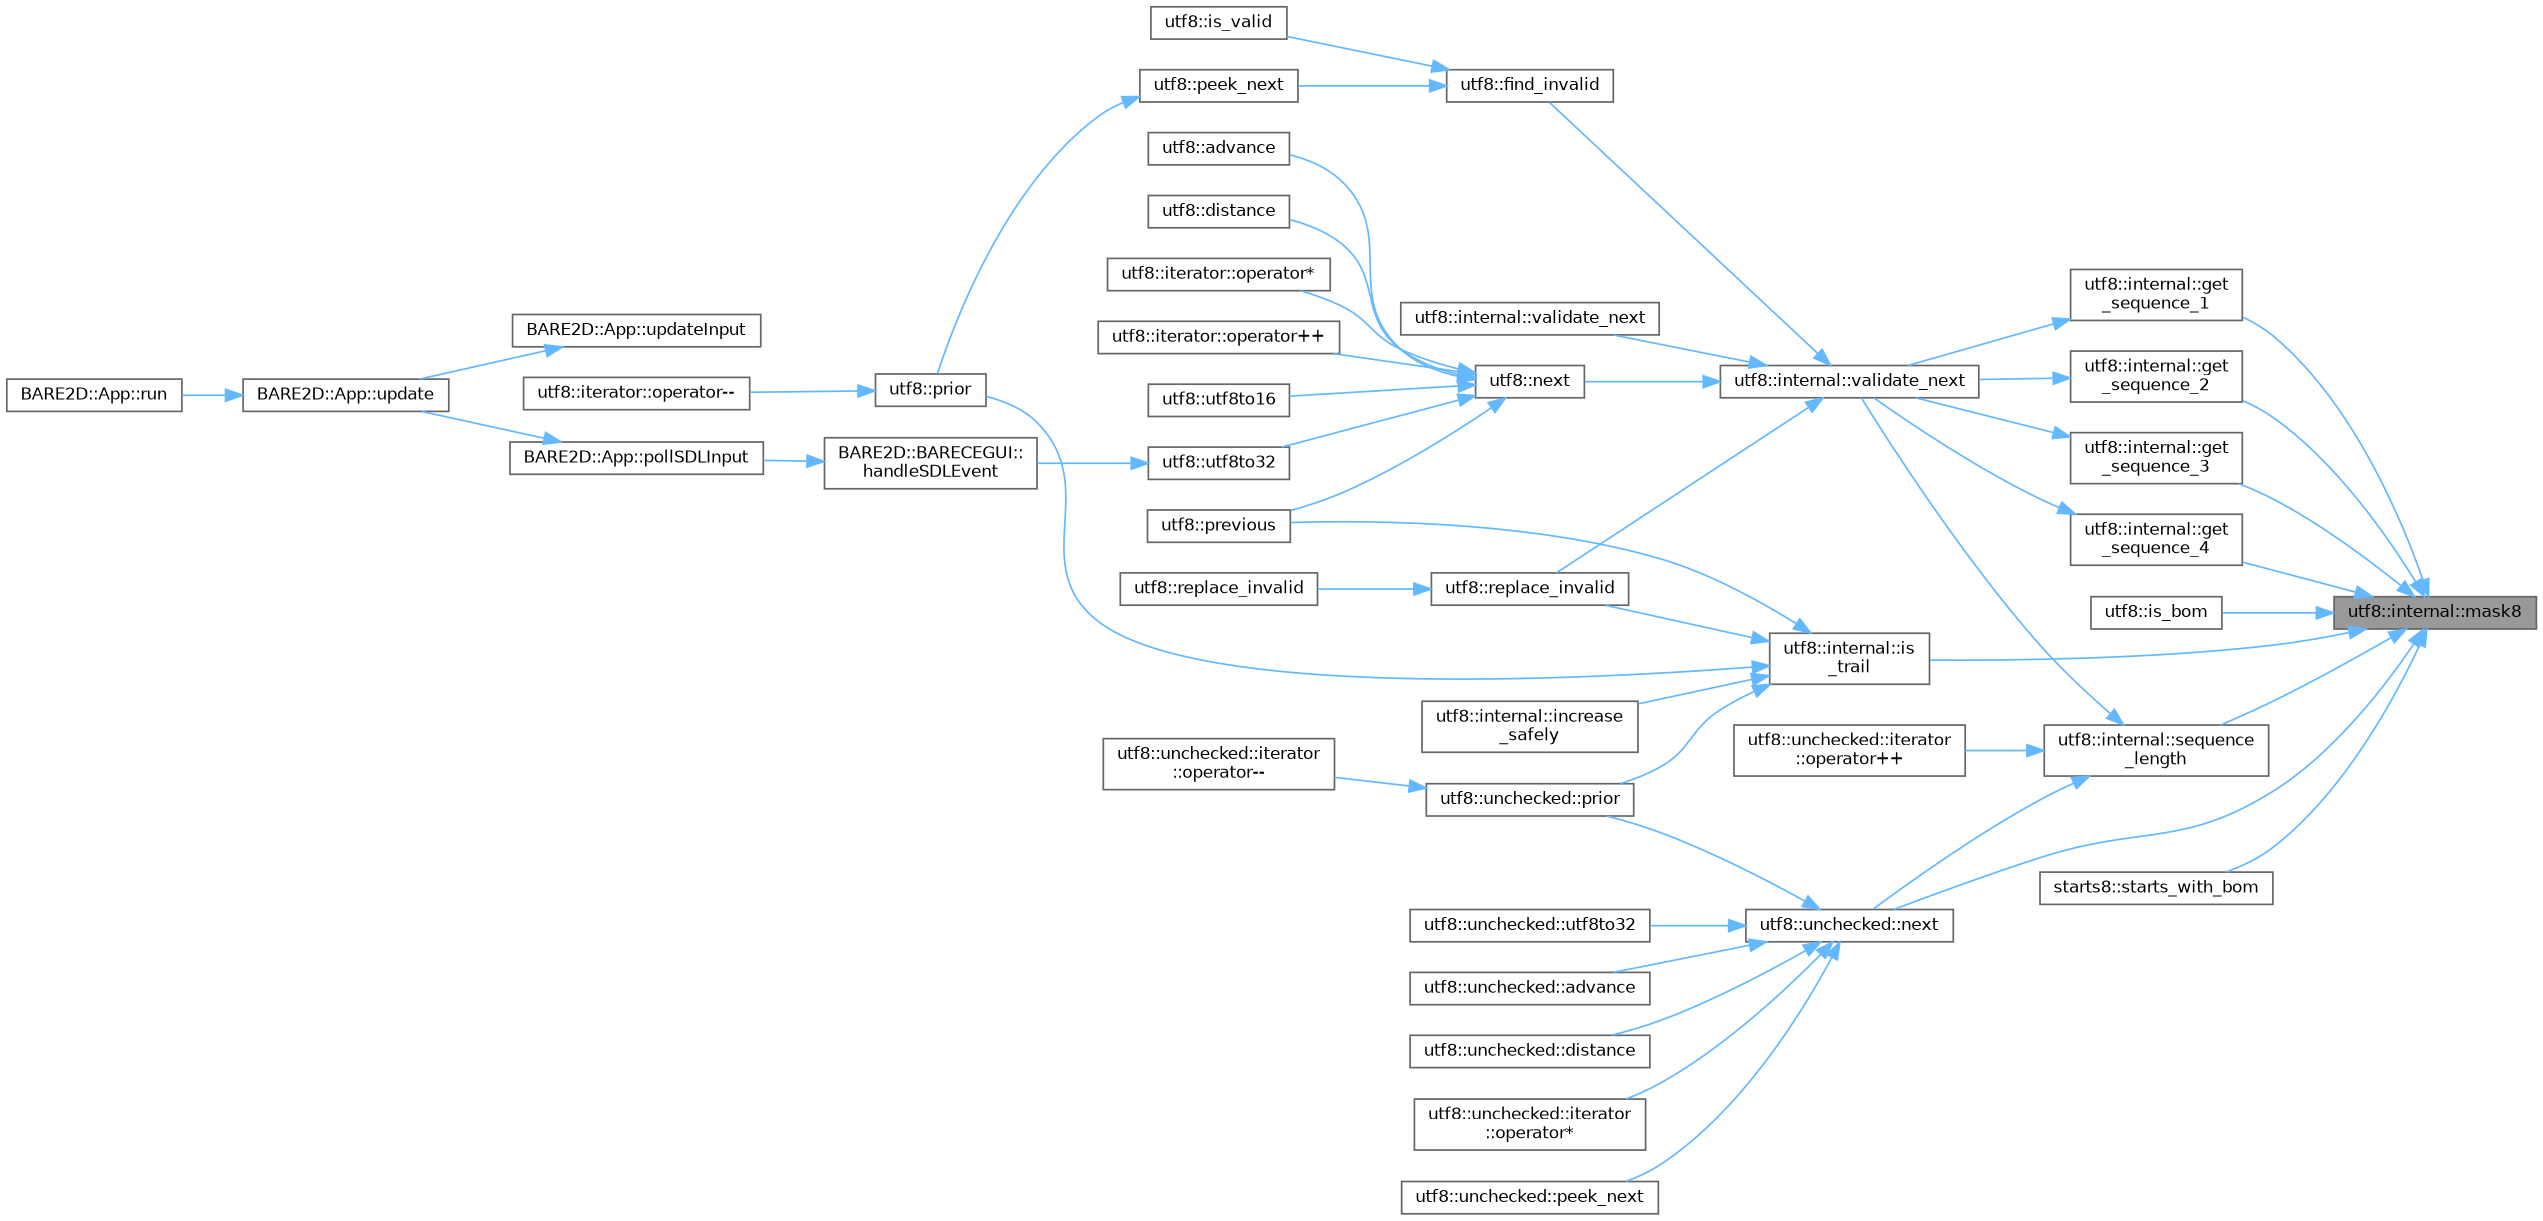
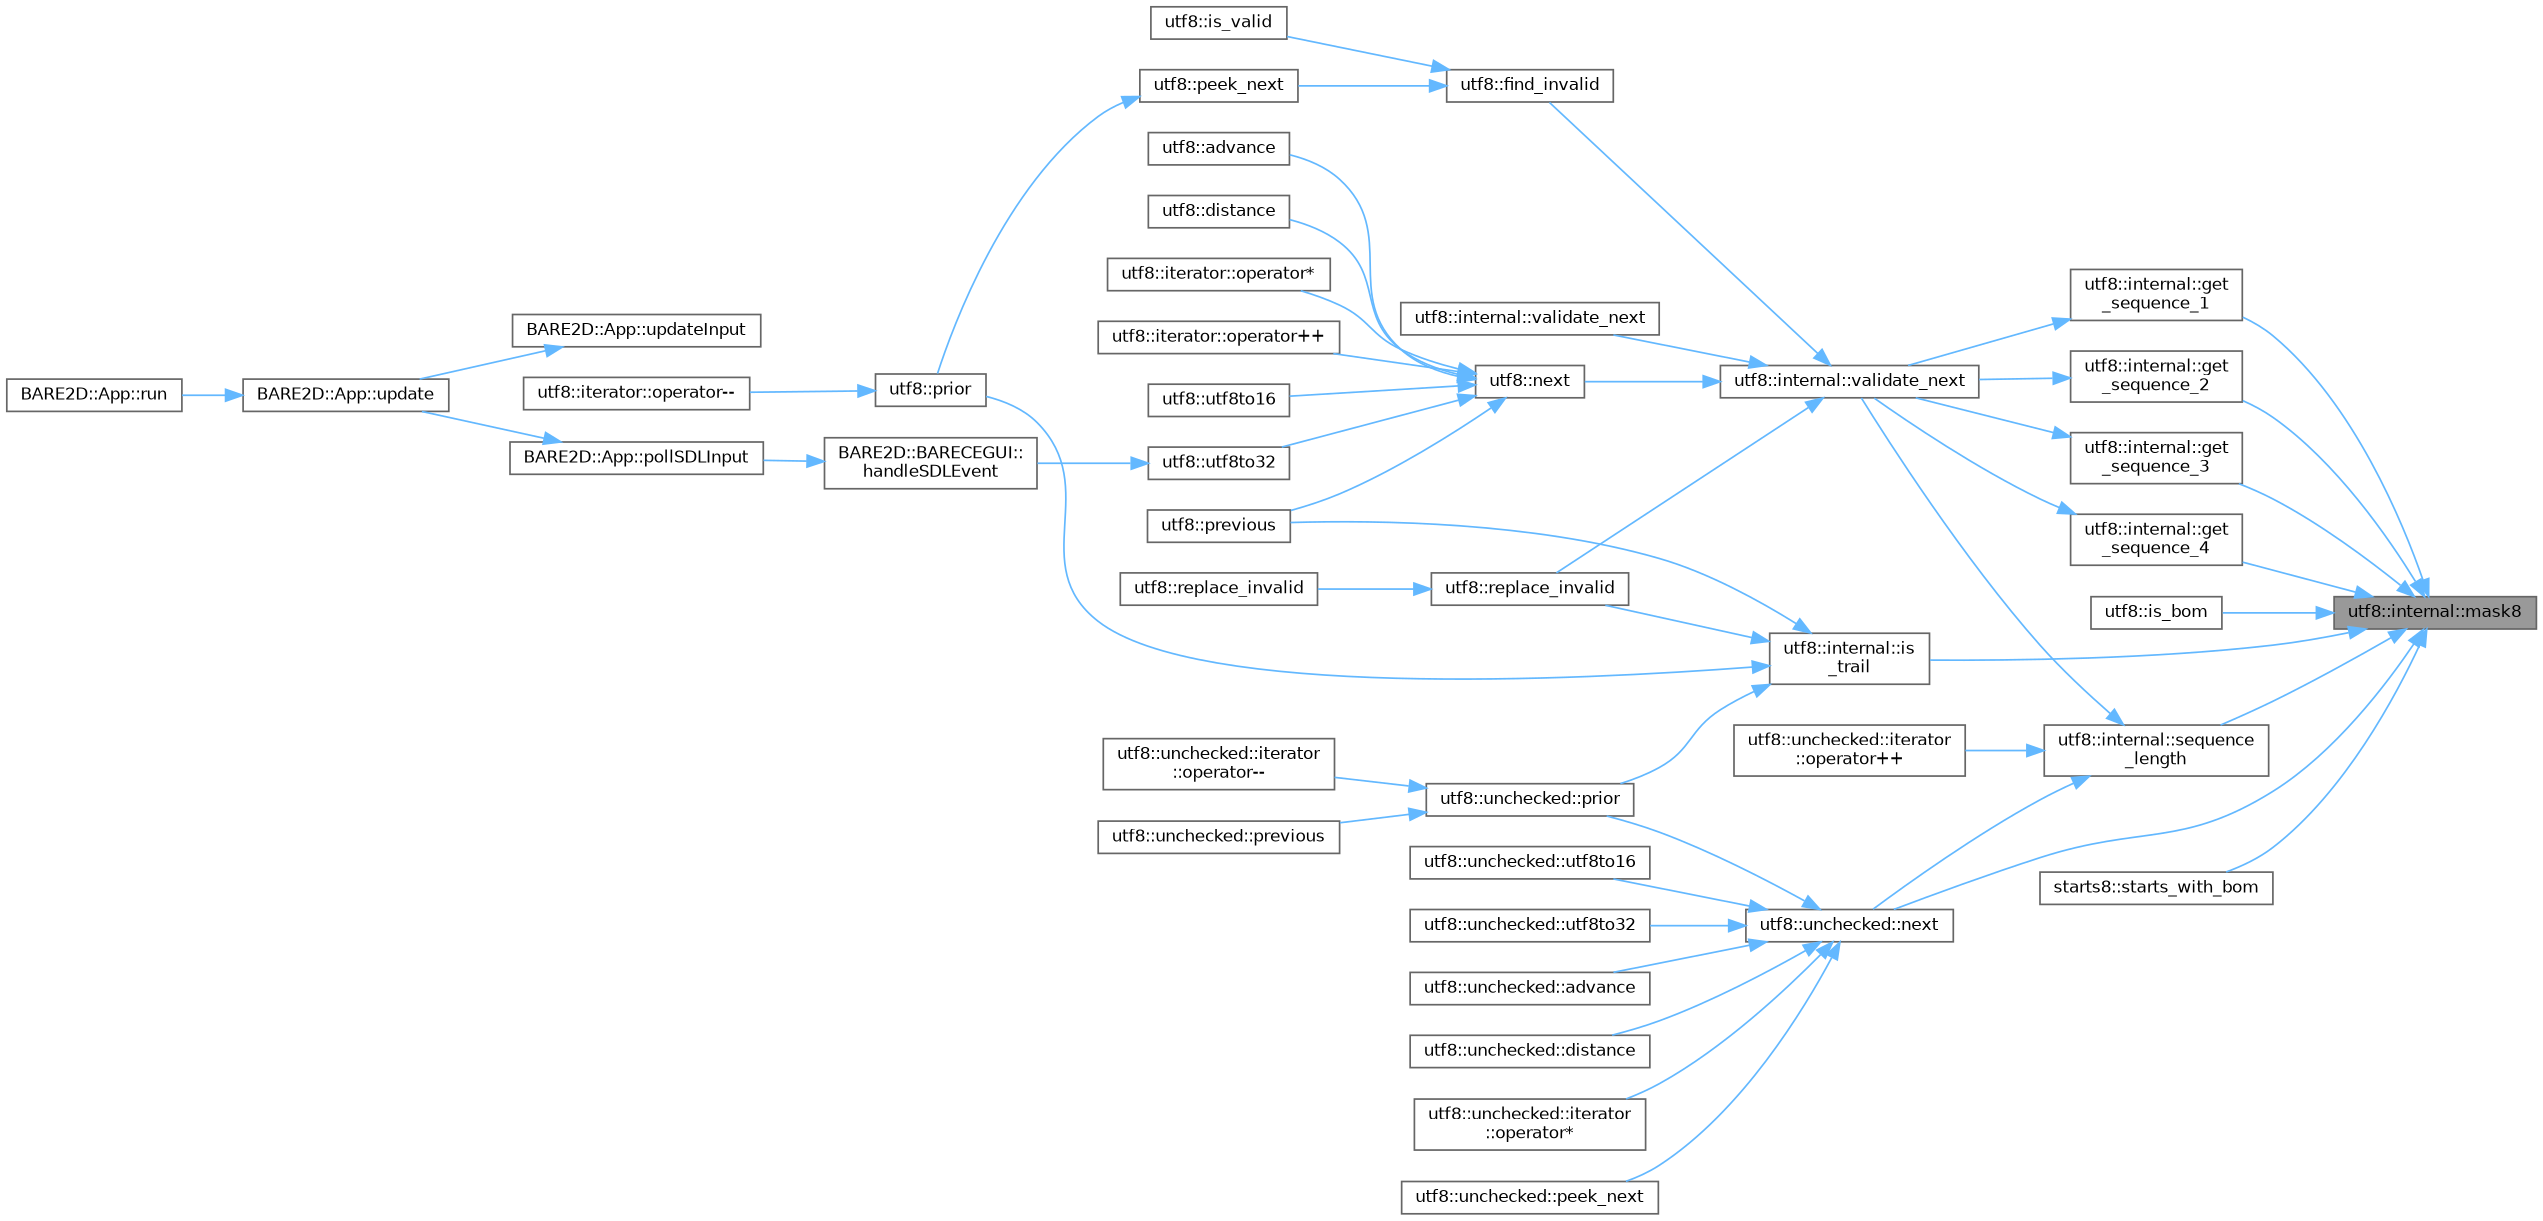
(1530, 727) -> none
none -> (1219, 837)
none -> (1530, 863)
